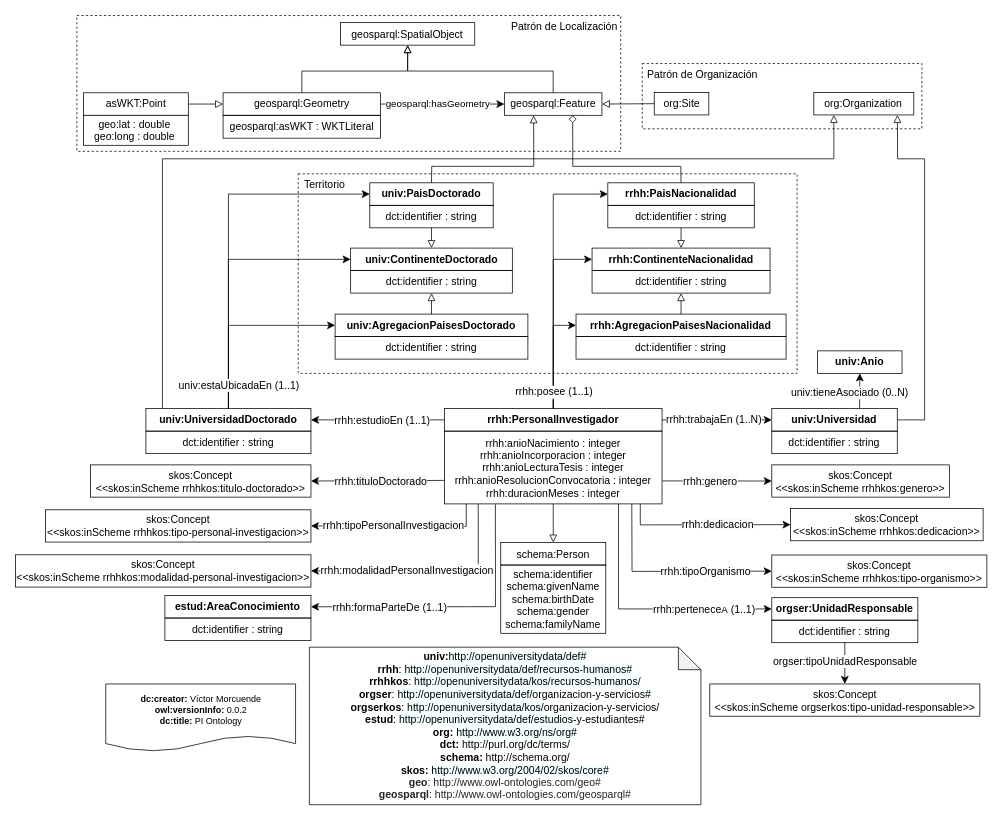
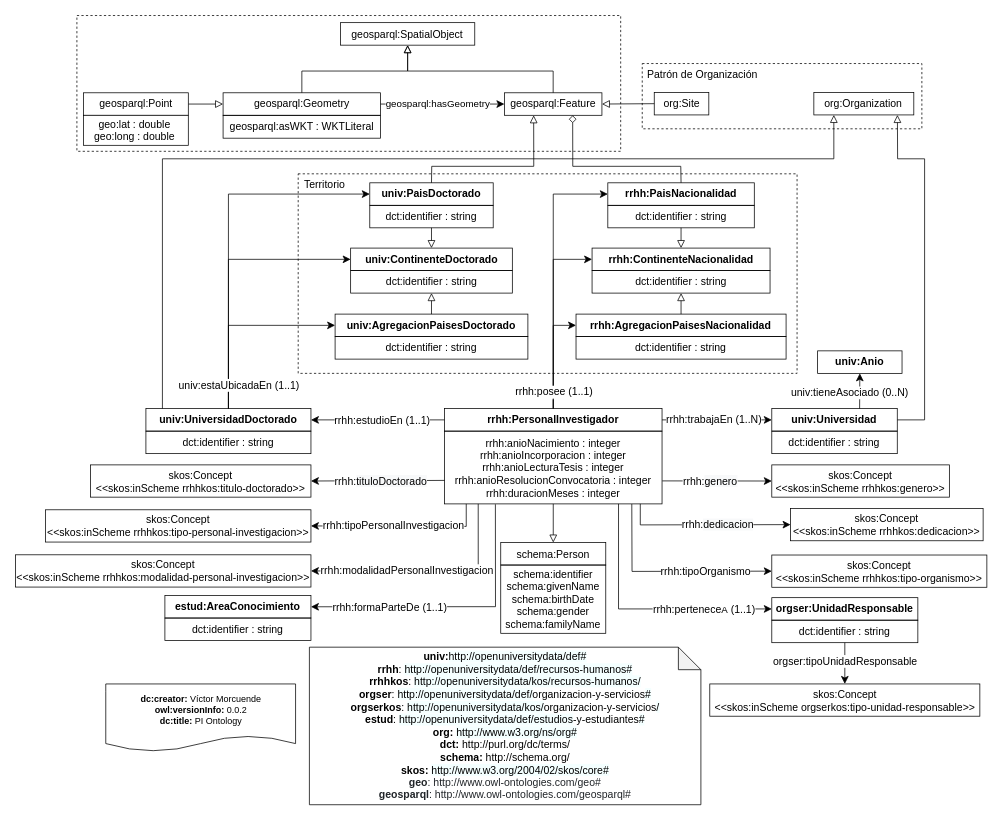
(564, 27) -> none
(136, 104) -> (136, 104)
